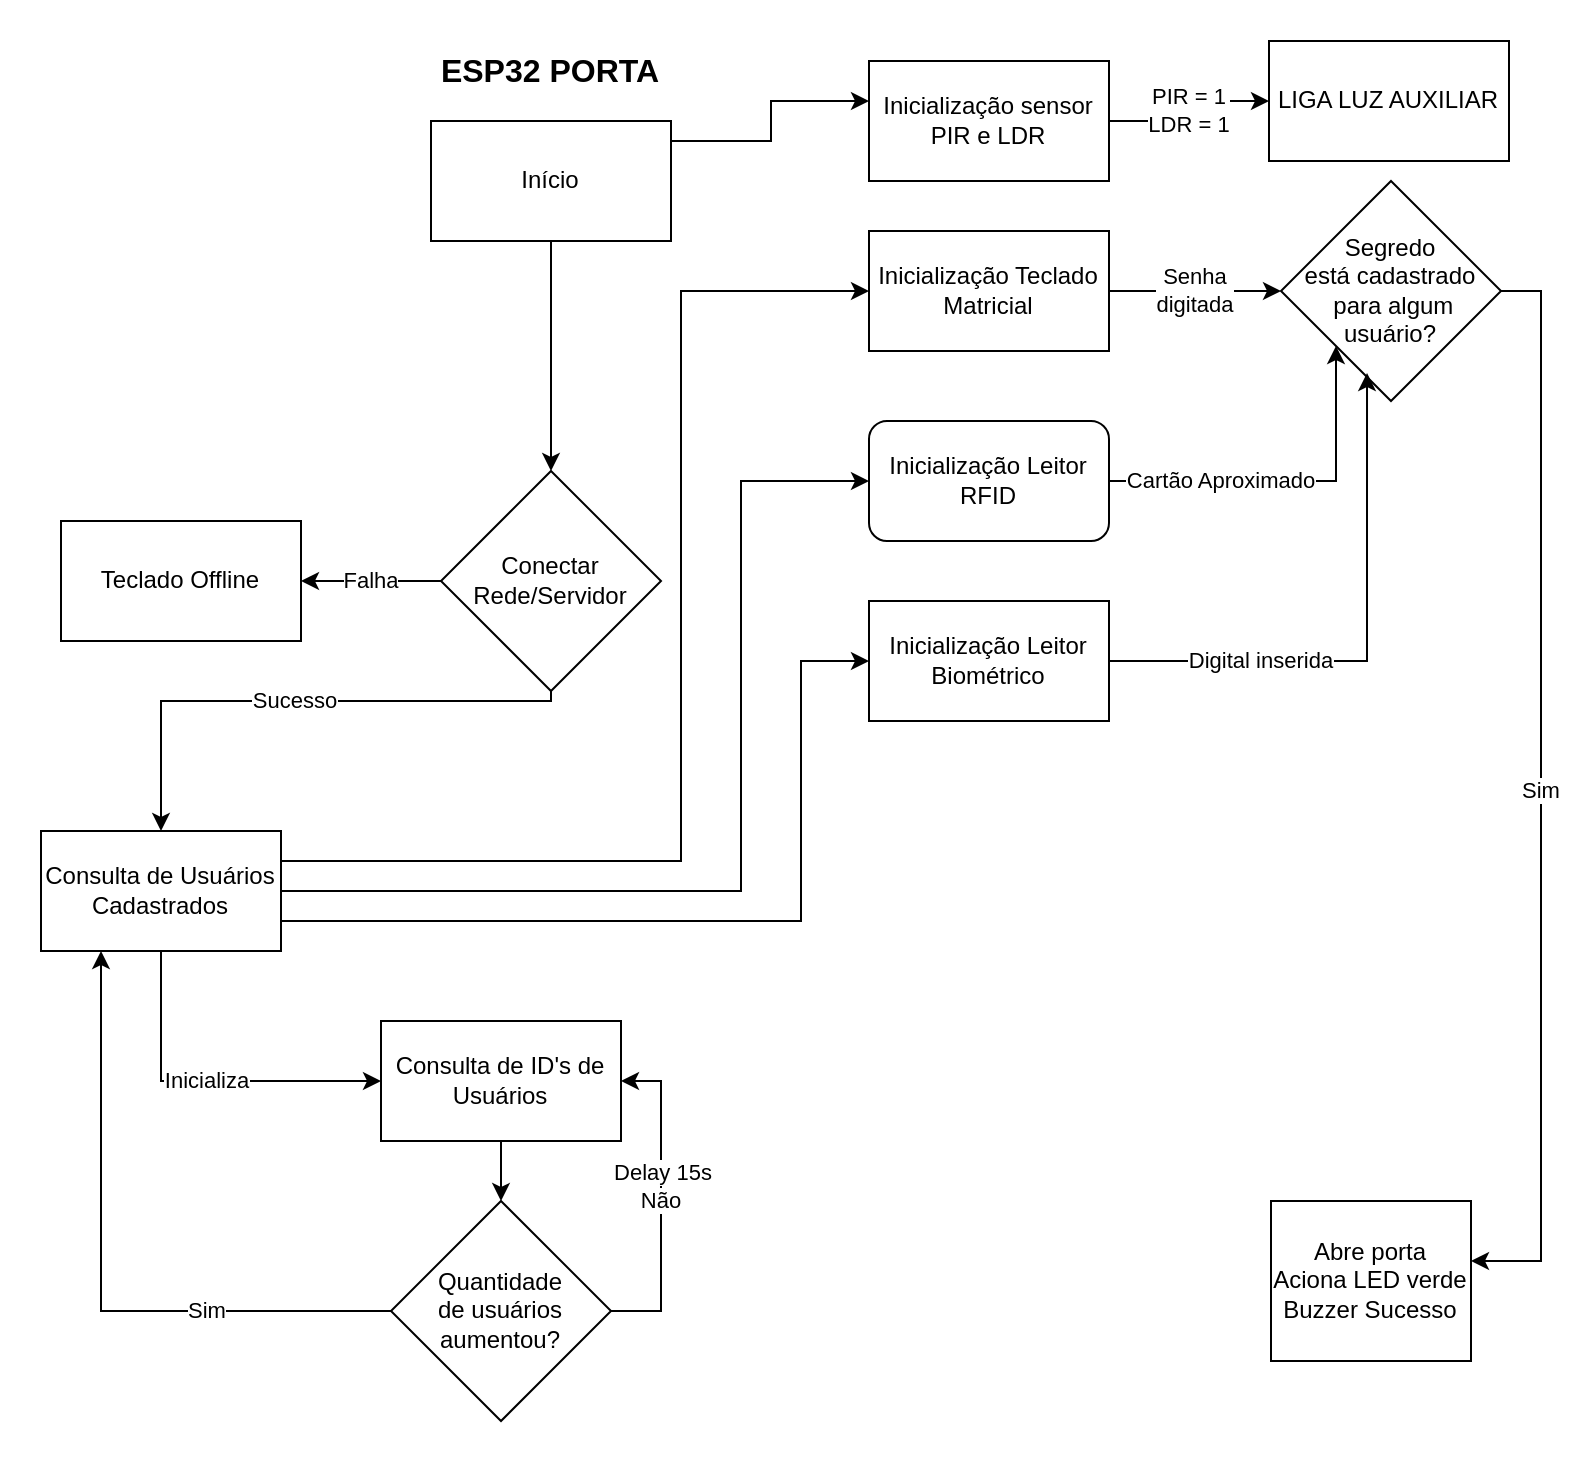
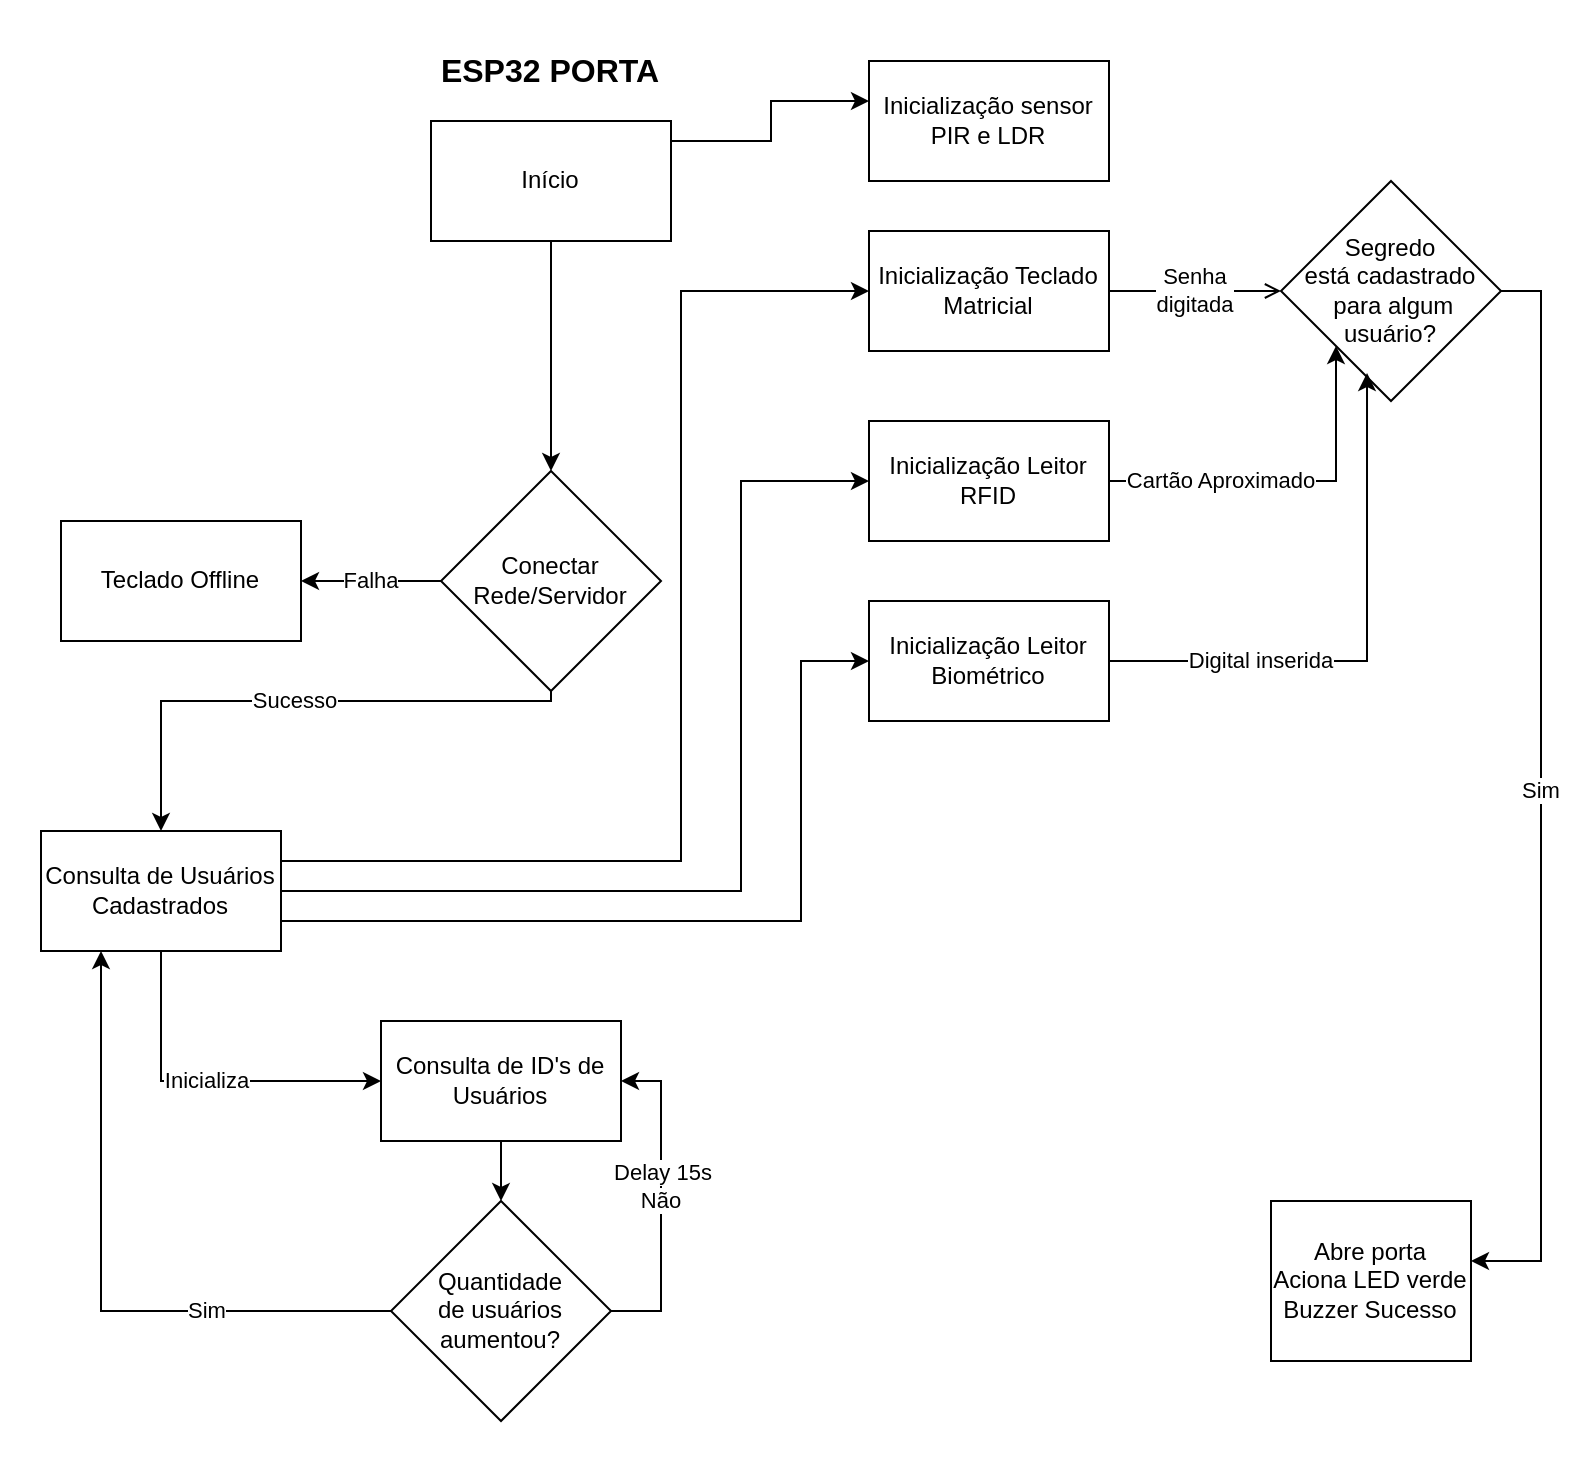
(1389, 101) -> none
(1152, 121) -> none
(1266, 291) -> (1268, 291)
(989, 481) -> (989, 481)
